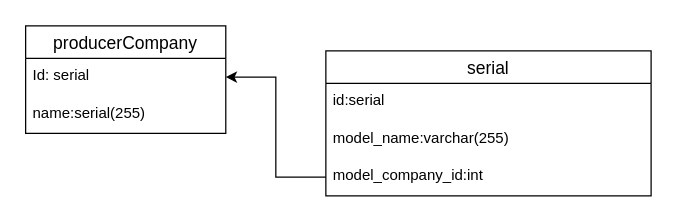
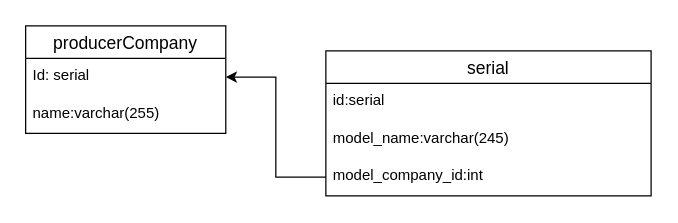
(94, 113) -> (102, 113)
(425, 138) -> (425, 138)
